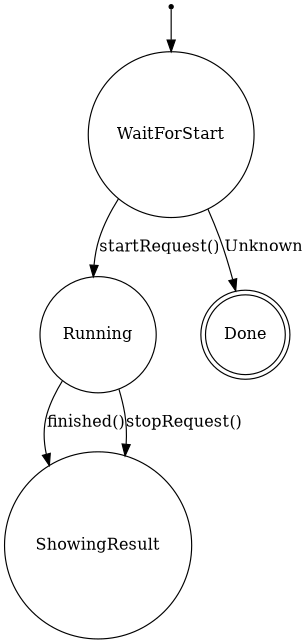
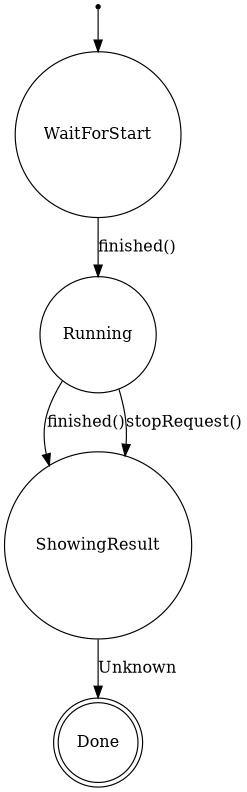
(222, 244) -> (98, 663)
(160, 247) -> (137, 247)
